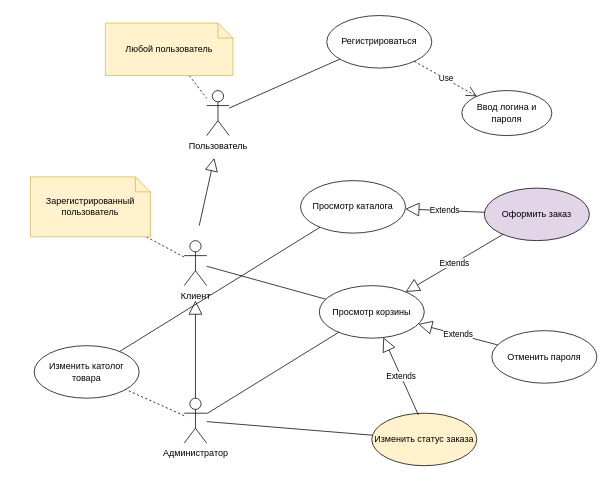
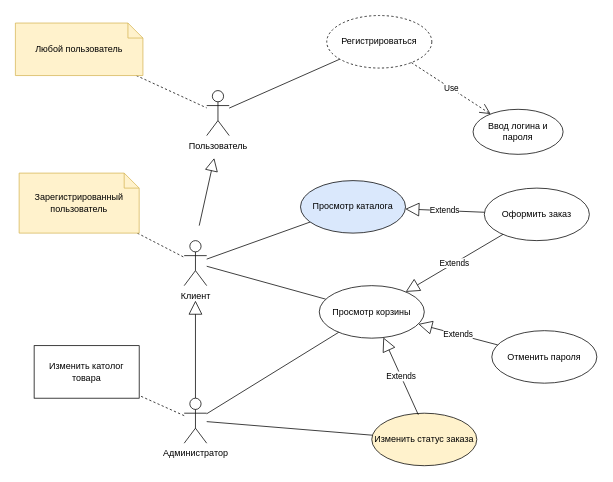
(379, 42) -> (379, 42)
(169, 49) -> (79, 49)
(507, 113) -> (518, 132)
(90, 207) -> (79, 203)
(353, 207) -> (353, 207)
(537, 214) -> (537, 214)
(220, 289) -> (259, 240)
(87, 372) -> (87, 372)
